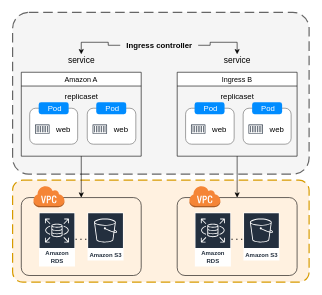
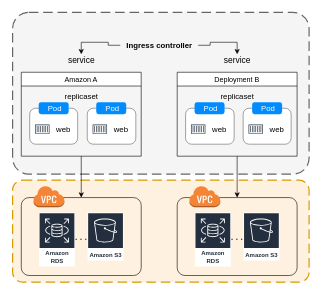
(237, 80) -> (237, 80)
